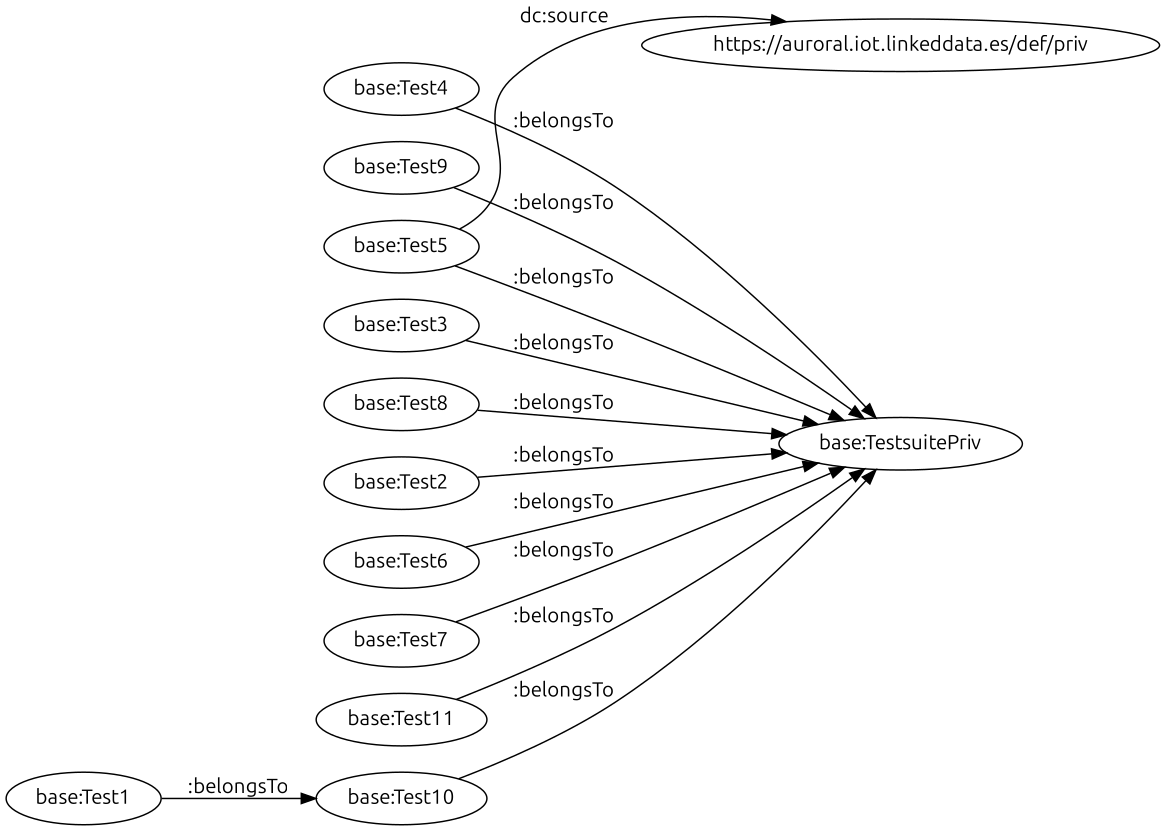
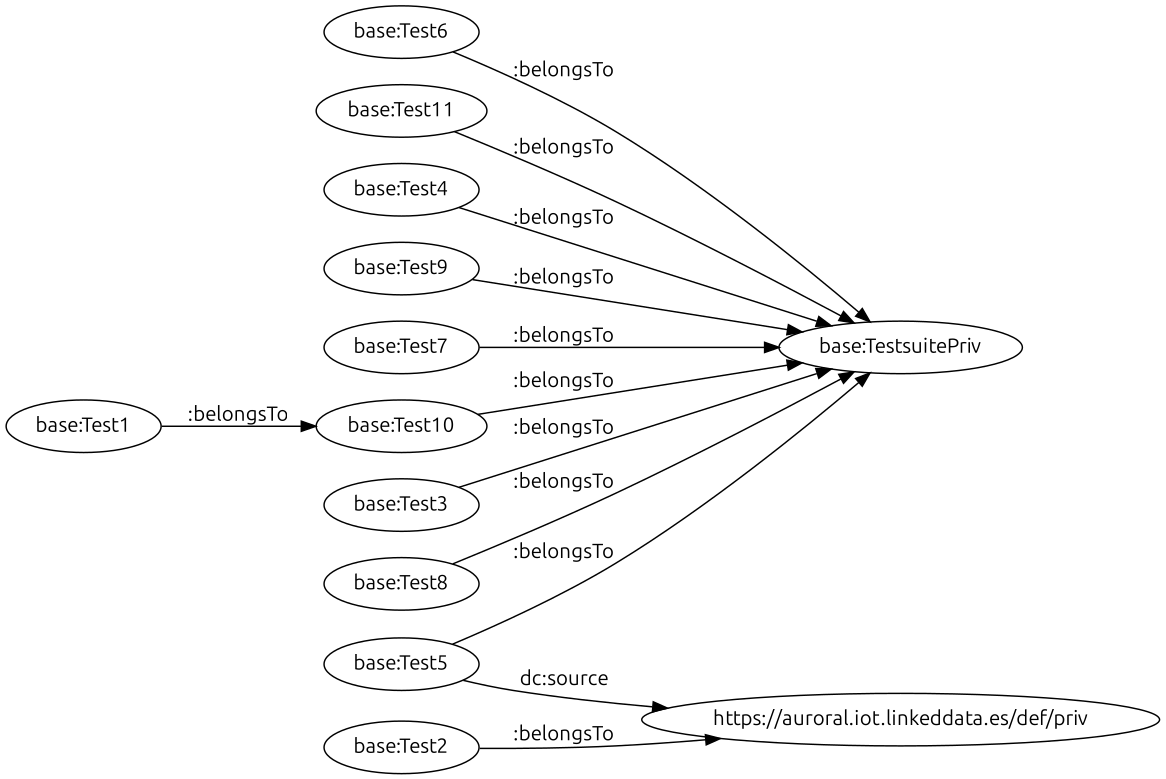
(625, 466) -> (593, 747)
